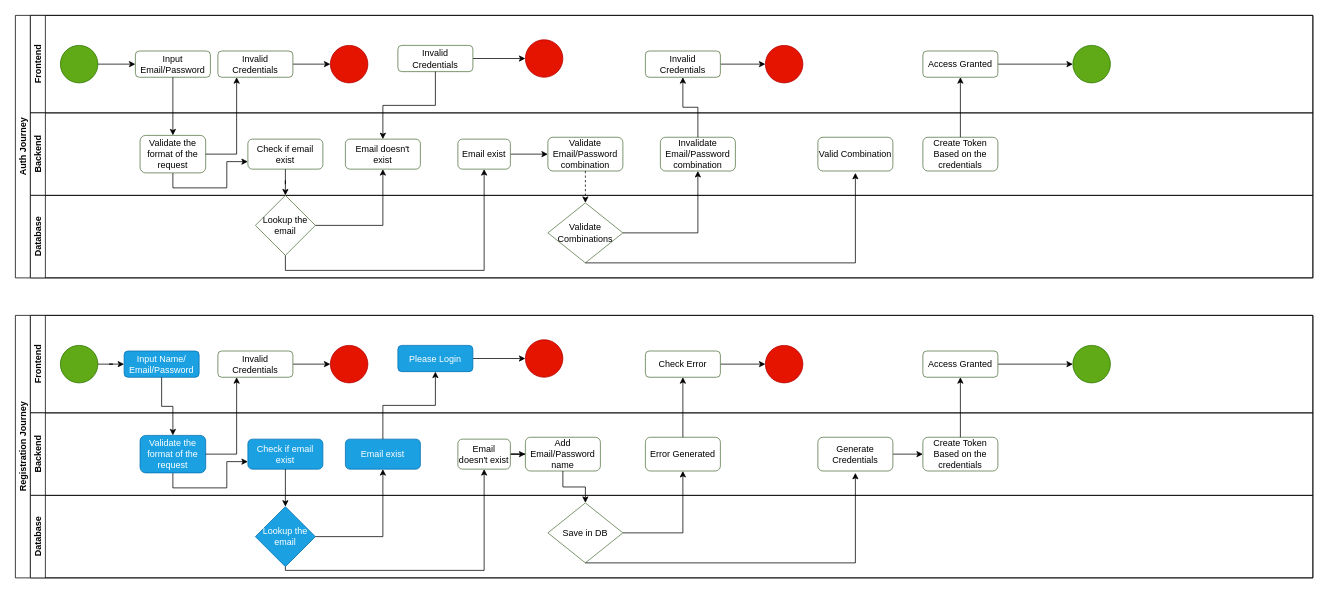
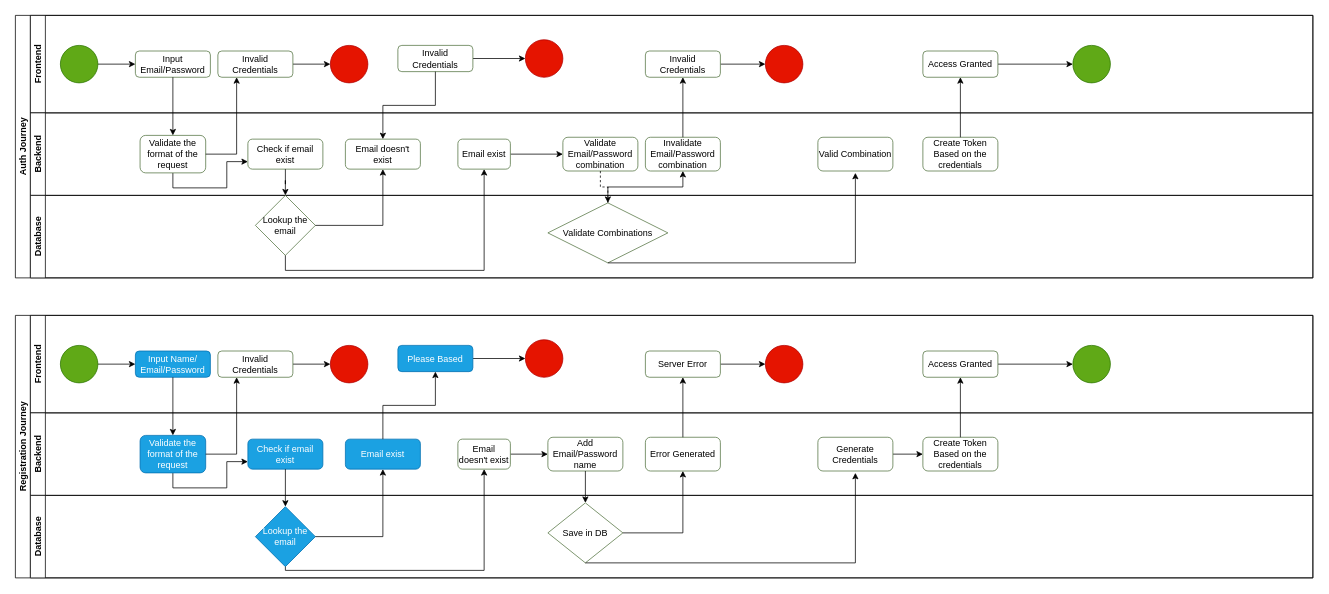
(585, 154) -> (600, 154)
(698, 154) -> (683, 154)
(585, 233) -> (608, 233)
(435, 359) -> (435, 359)
(162, 364) -> (173, 364)
(683, 364) -> (683, 364)
(563, 454) -> (585, 454)
